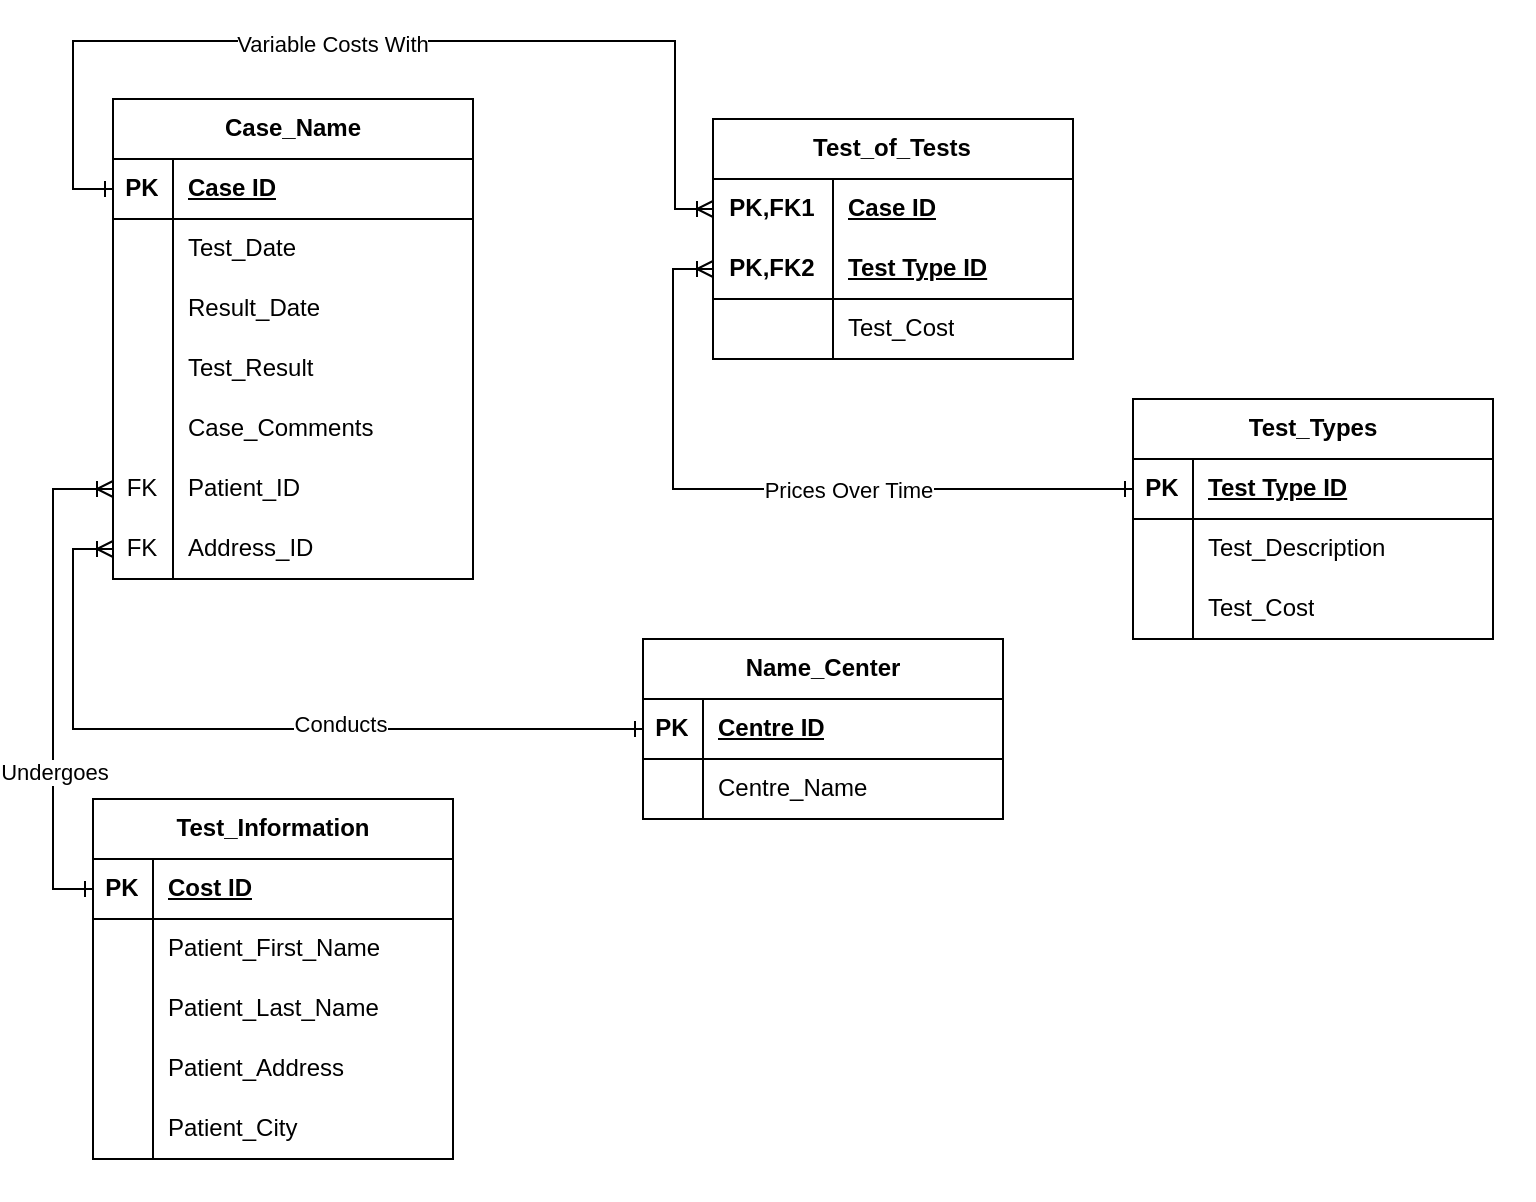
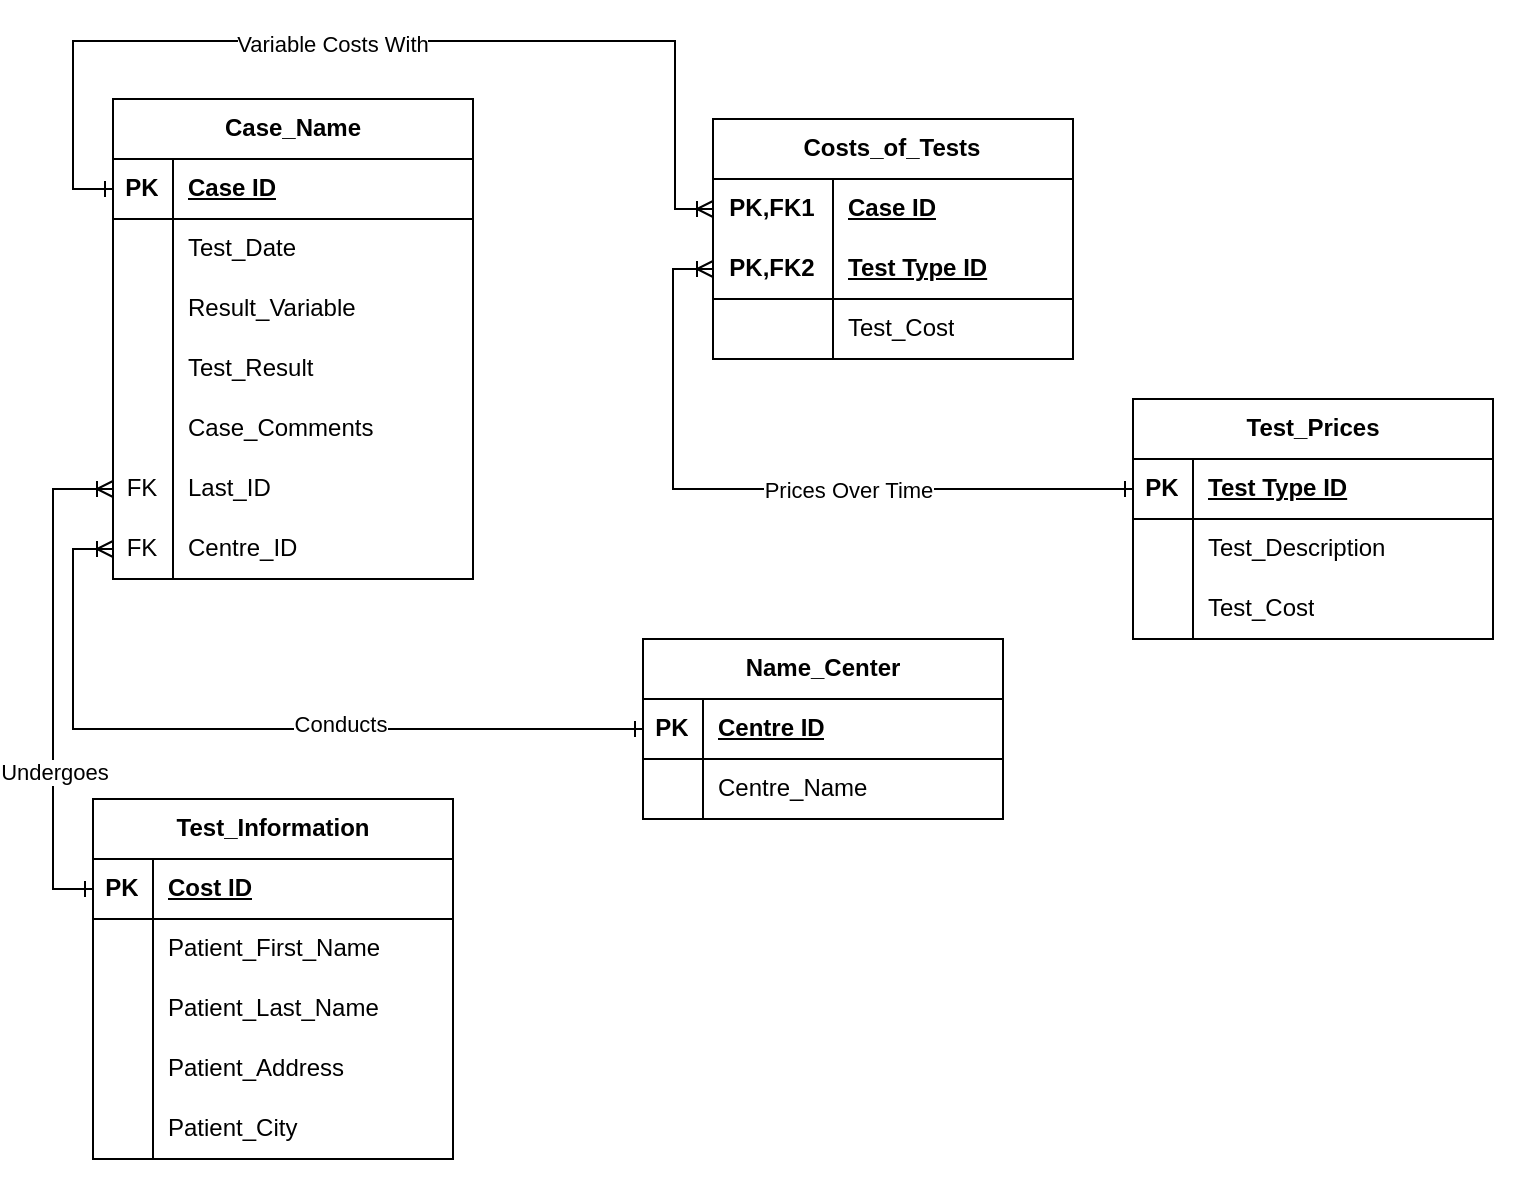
(893, 149) -> (893, 149)
(260, 309) -> (280, 309)
(1314, 429) -> (1314, 429)
(253, 489) -> (236, 489)
(256, 549) -> (249, 549)
